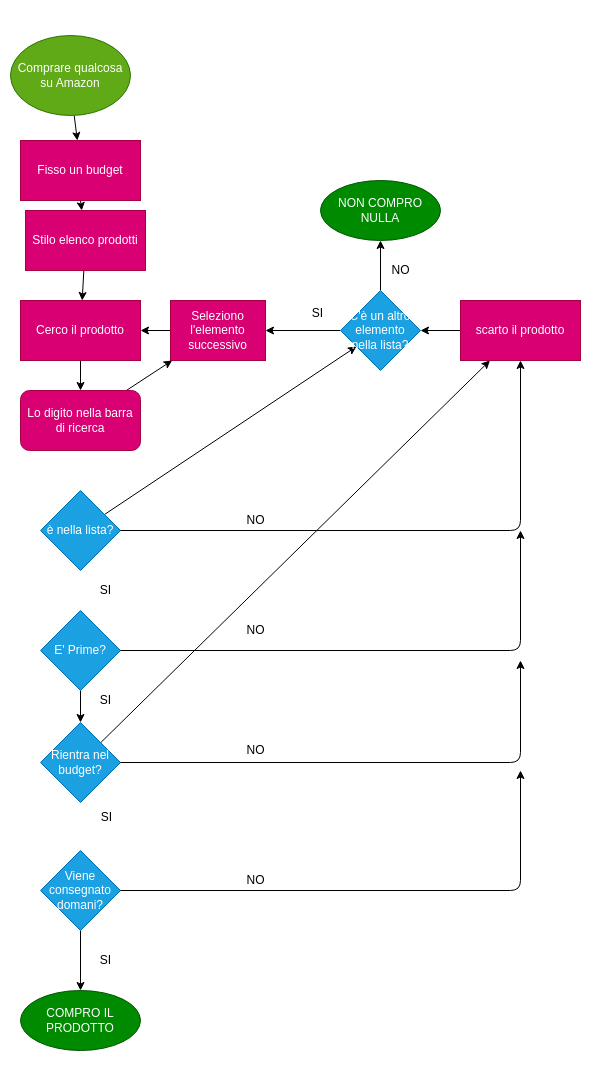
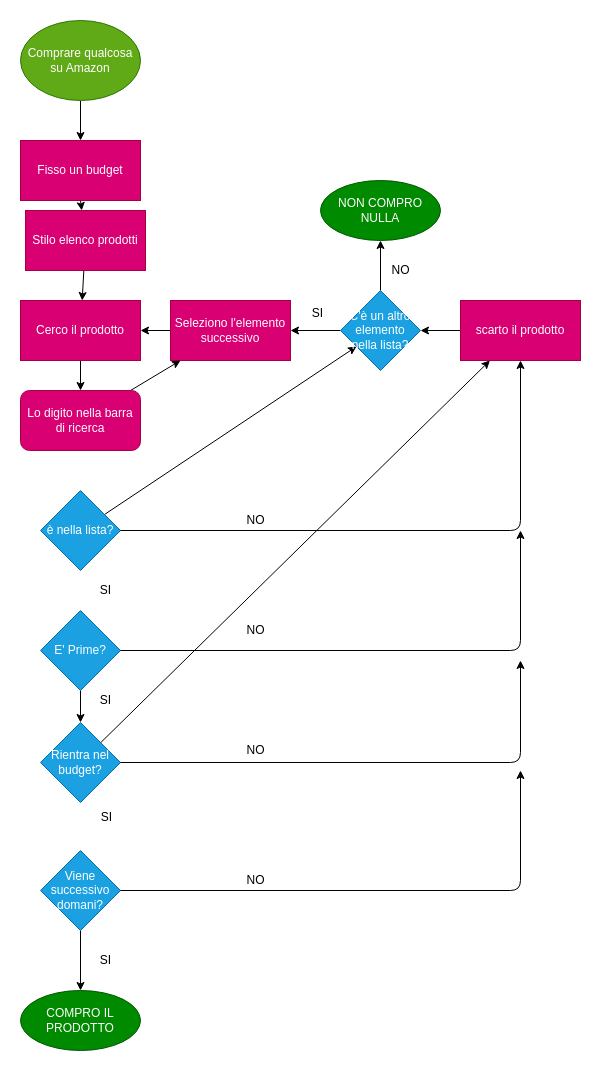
(71, 76) -> (81, 61)
(218, 331) -> (231, 331)
(81, 891) -> (81, 891)
